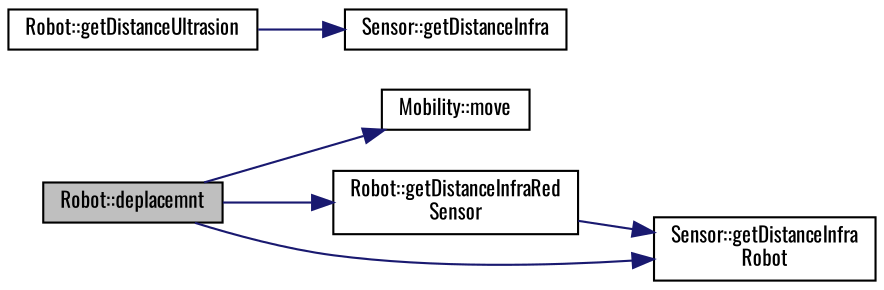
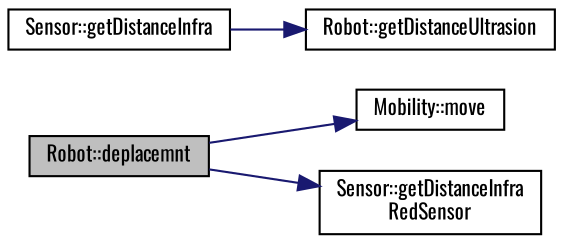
(291, 30) -> (257, 30)
(456, 203) -> none
(765, 249) -> (430, 203)
